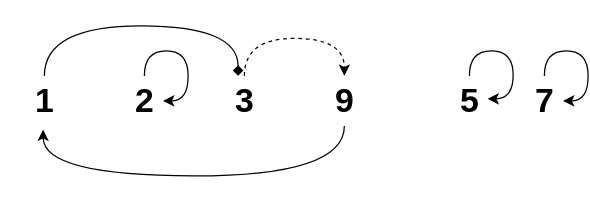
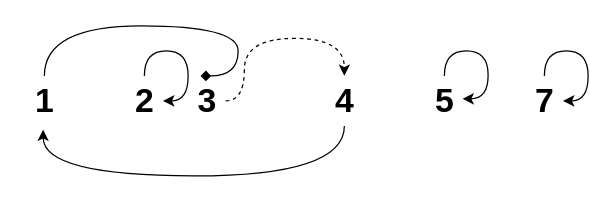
(244, 101) -> (207, 101)
(345, 101) -> (345, 101)
(469, 101) -> (444, 101)
